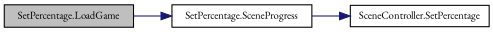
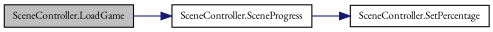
(69, 16) -> (69, 16)
(242, 16) -> (242, 16)
